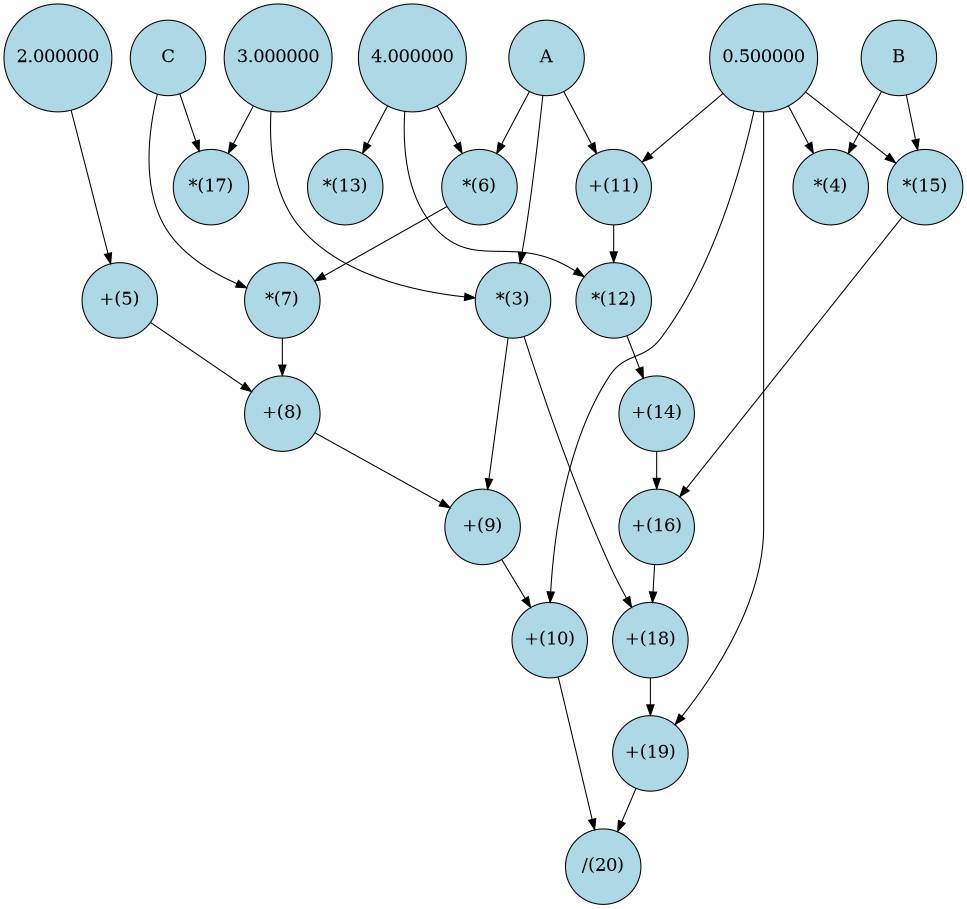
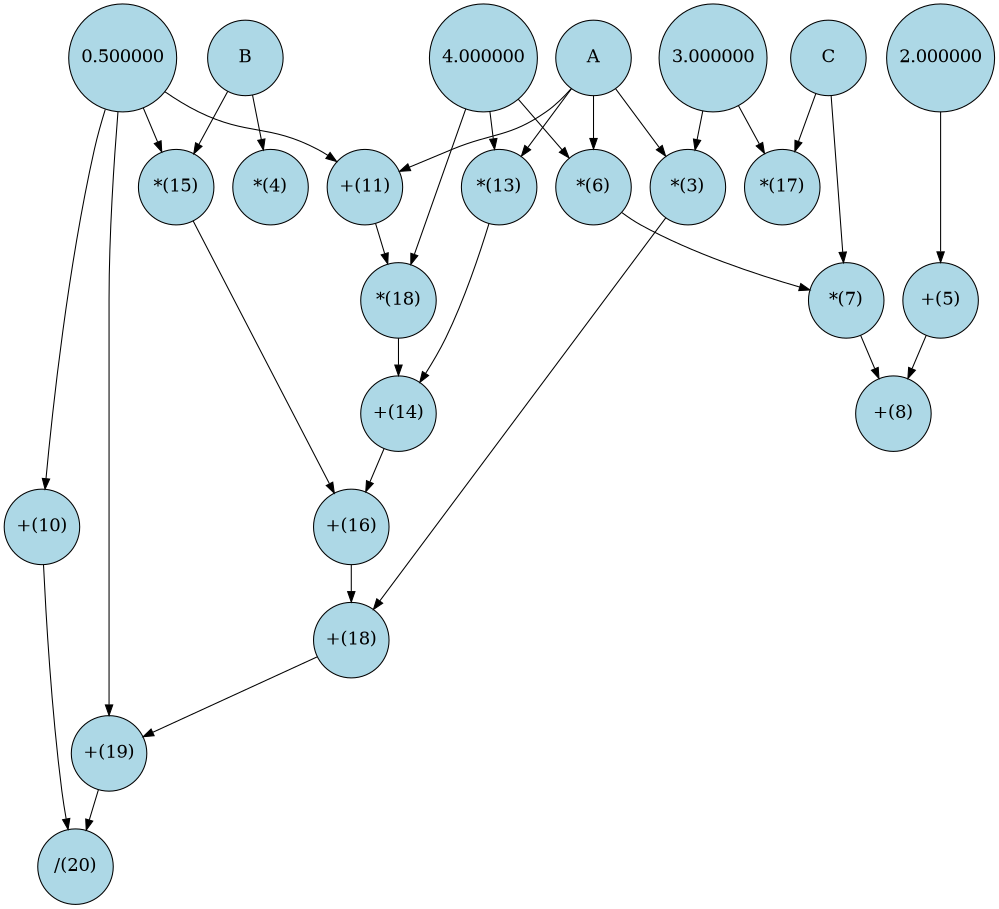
none -> (550, 118)
(798, 125) -> none
(614, 300) -> (398, 300)
none -> (462, 301)
(483, 527) -> none
